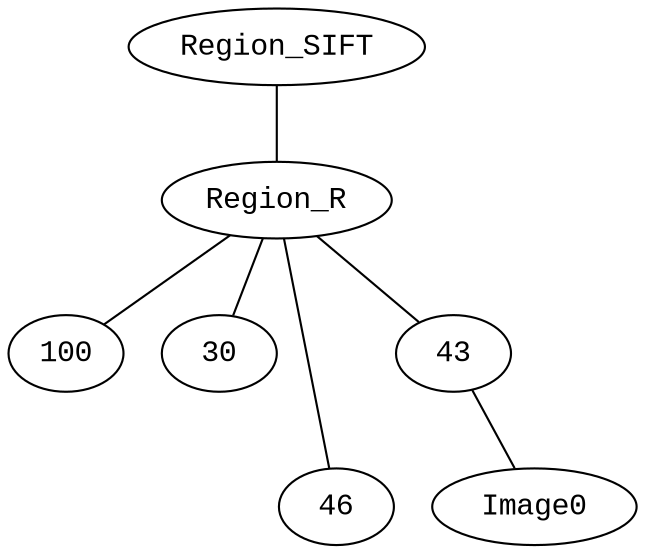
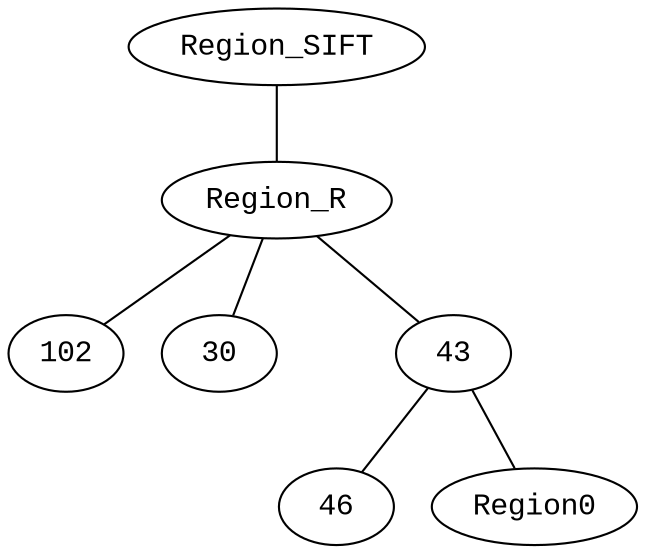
(66, 353) -> (66, 353)
(307, 353) -> (395, 430)
(534, 507) -> (534, 507)
